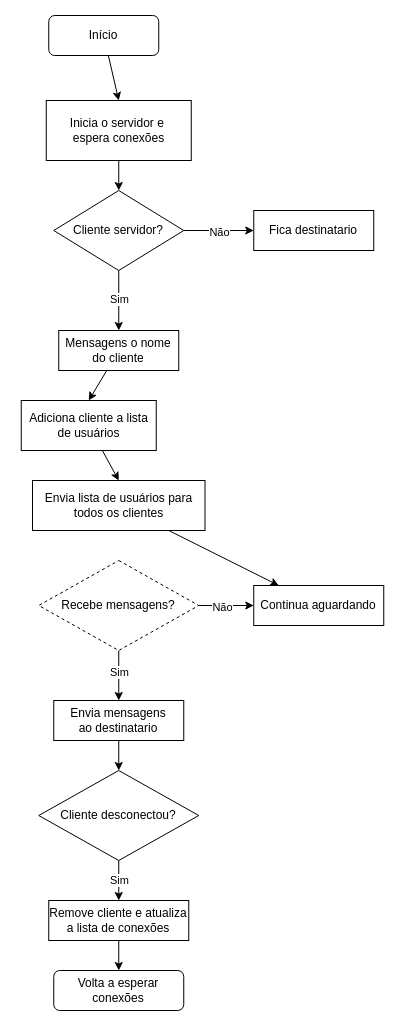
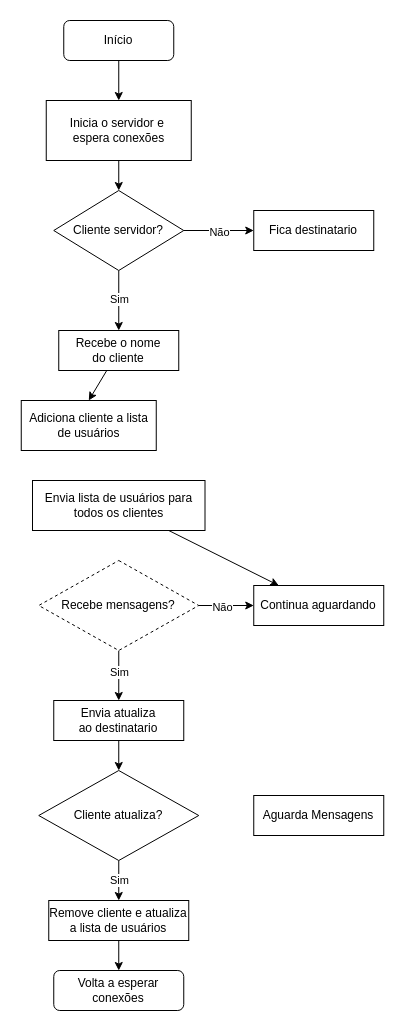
(104, 36) -> (119, 41)
(119, 351) -> (119, 351)
(109, 462) -> none
(119, 721) -> (119, 721)
(119, 816) -> (119, 816)
none -> (319, 816)
(119, 921) -> (119, 921)
